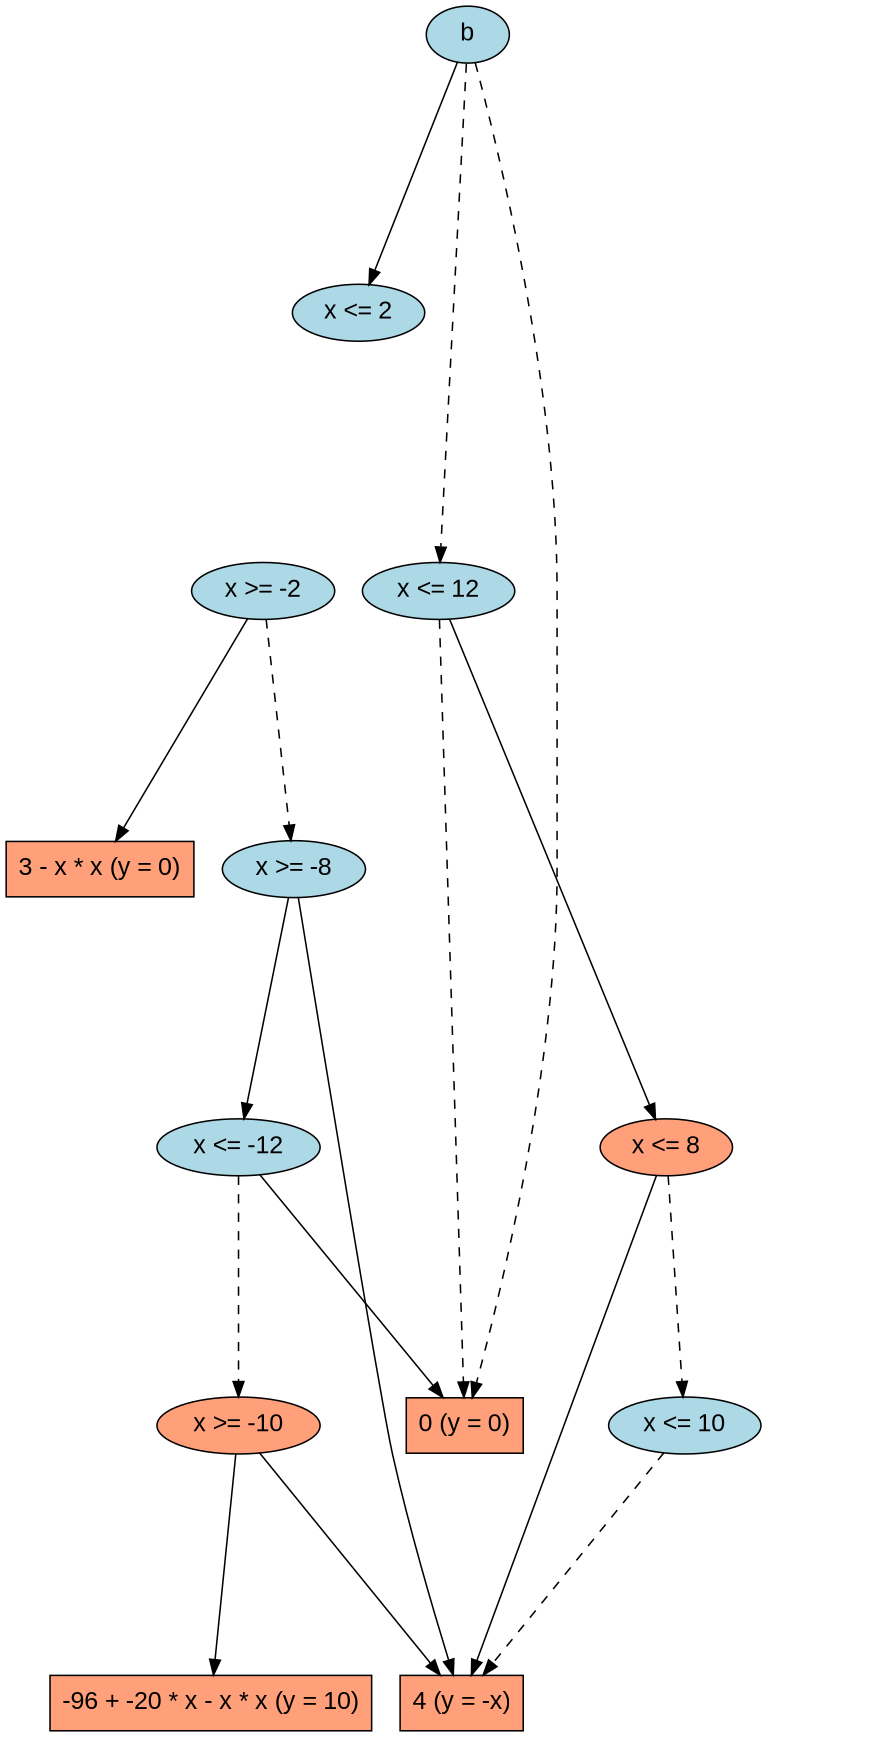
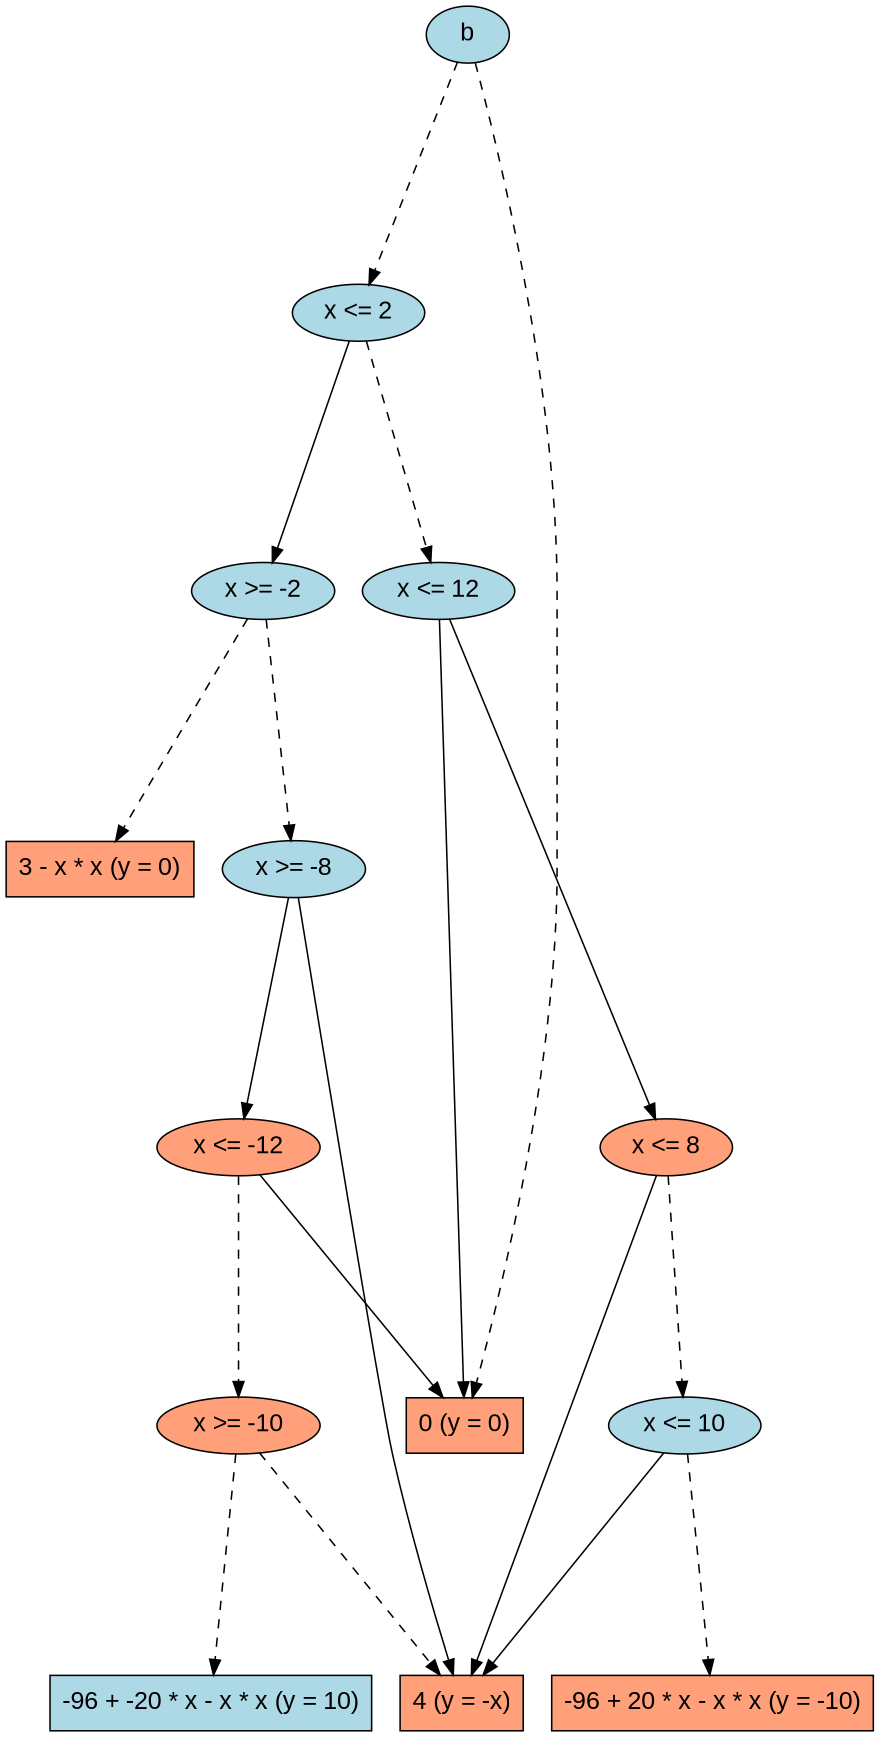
(416, 166) -> (416, 166)
(454, 305) -> (396, 444)
none -> (313, 445)
(186, 723) -> (186, 723)
(451, 1001) -> (451, 1001)
(239, 1147) -> (239, 1147)
(225, 1557) -> (225, 1557)
(345, 1558) -> (345, 1558)
(578, 1558) -> (578, 1558)
(211, 1703) -> (211, 1703)
none -> (713, 1703)
